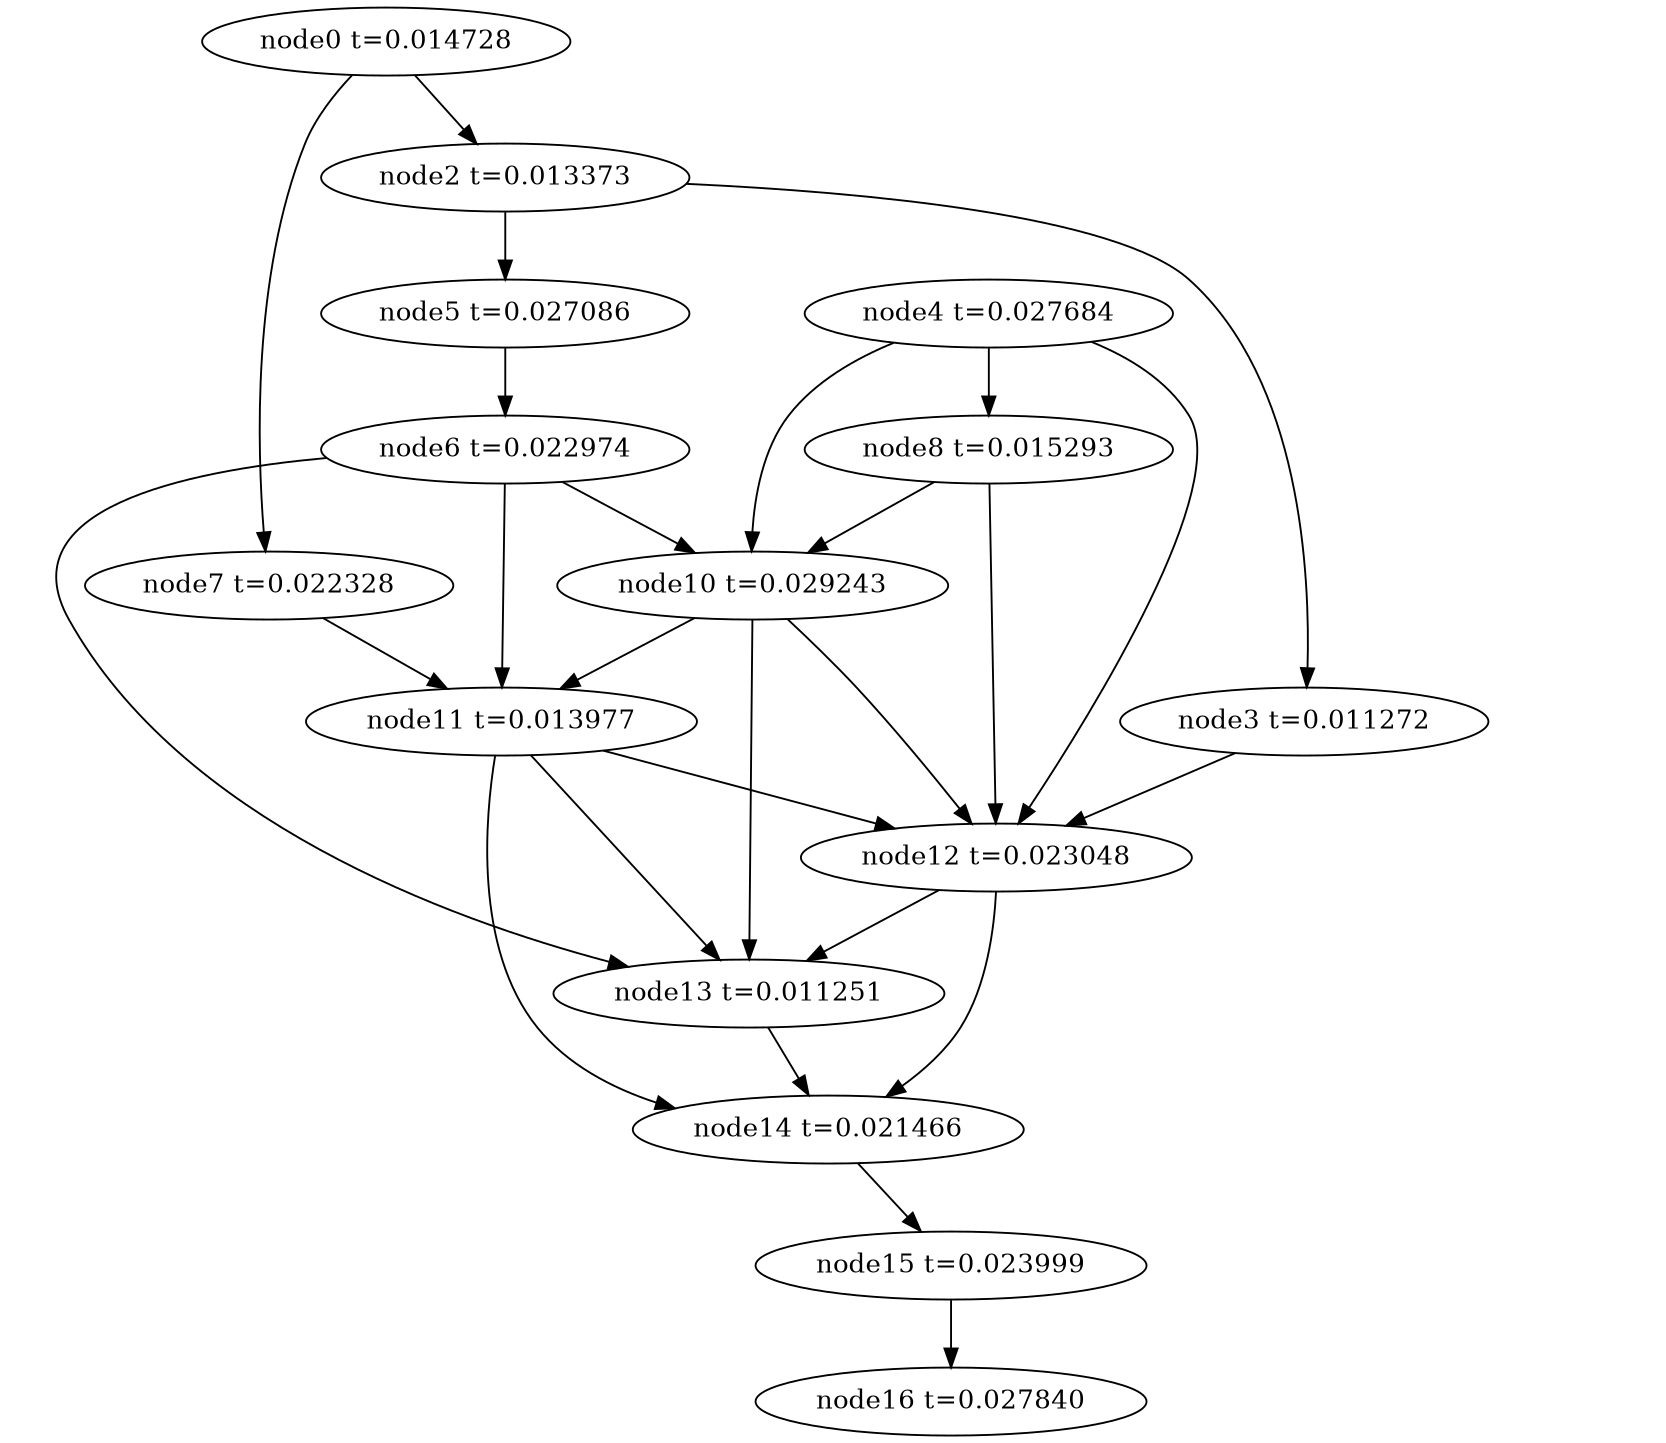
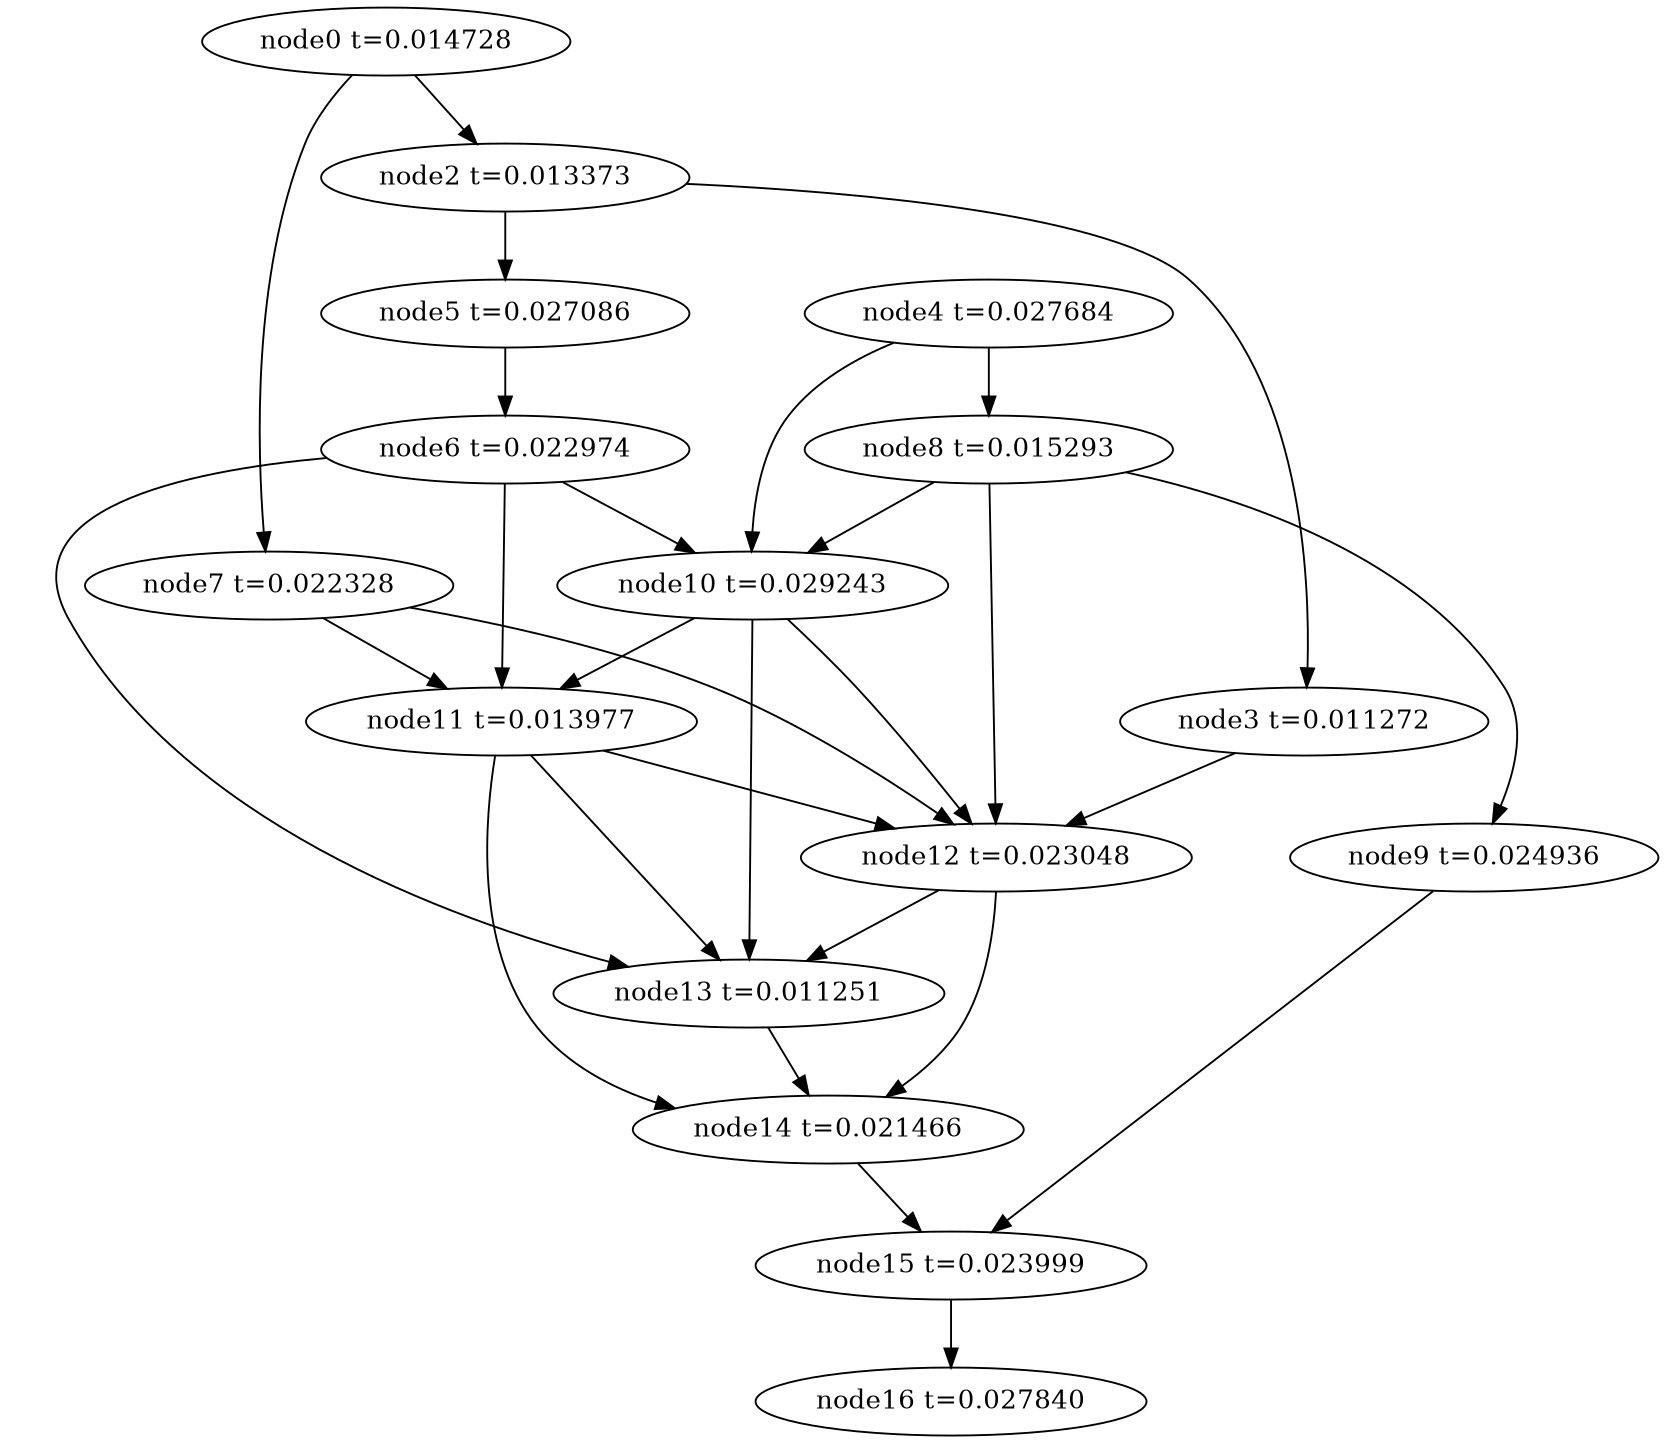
(1166, 565) -> (687, 678)
none -> (1474, 858)
